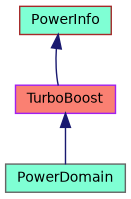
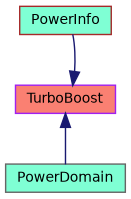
(56, 67) -> (75, 53)
